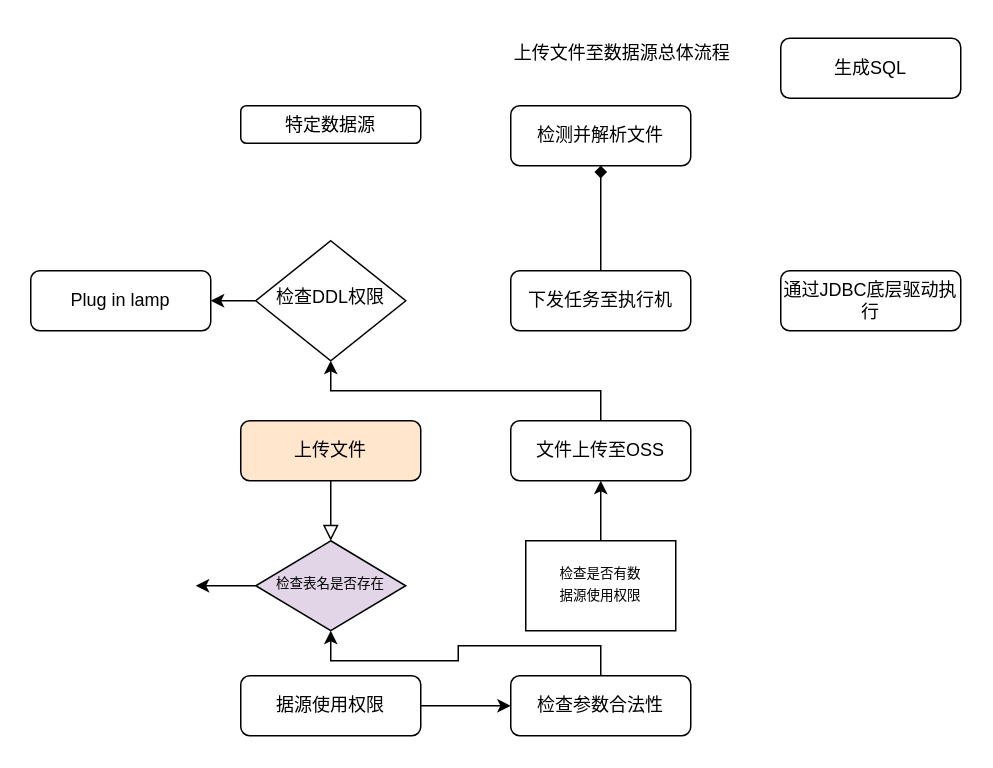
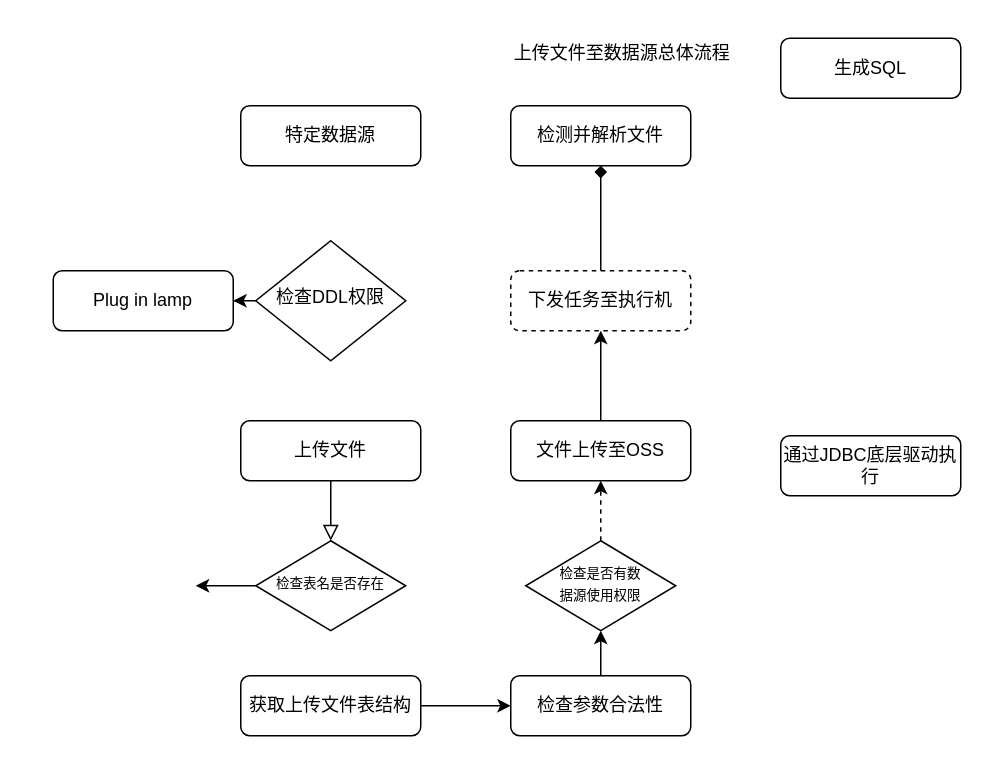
(331, 125) -> (331, 136)
(121, 301) -> (143, 301)
(601, 301) -> (601, 301)
(871, 301) -> (871, 466)
(457, 391) -> (601, 366)
(331, 451) -> (331, 451)
(601, 518) -> (601, 518)
(331, 586) -> (331, 586)
(601, 586) -> (601, 586)
(458, 655) -> (601, 644)
(331, 706) -> (331, 706)
